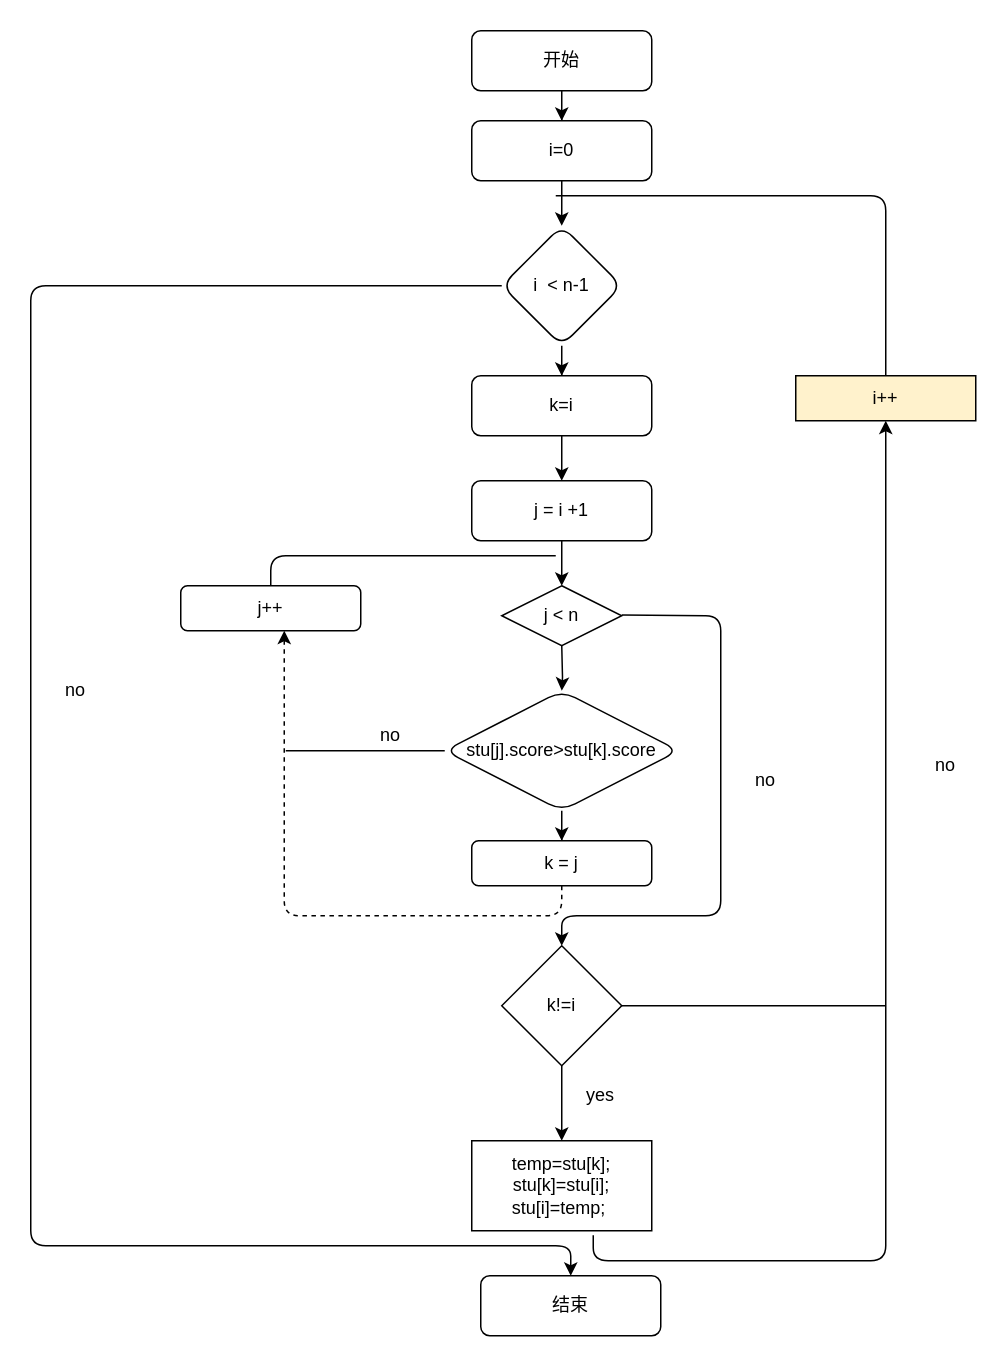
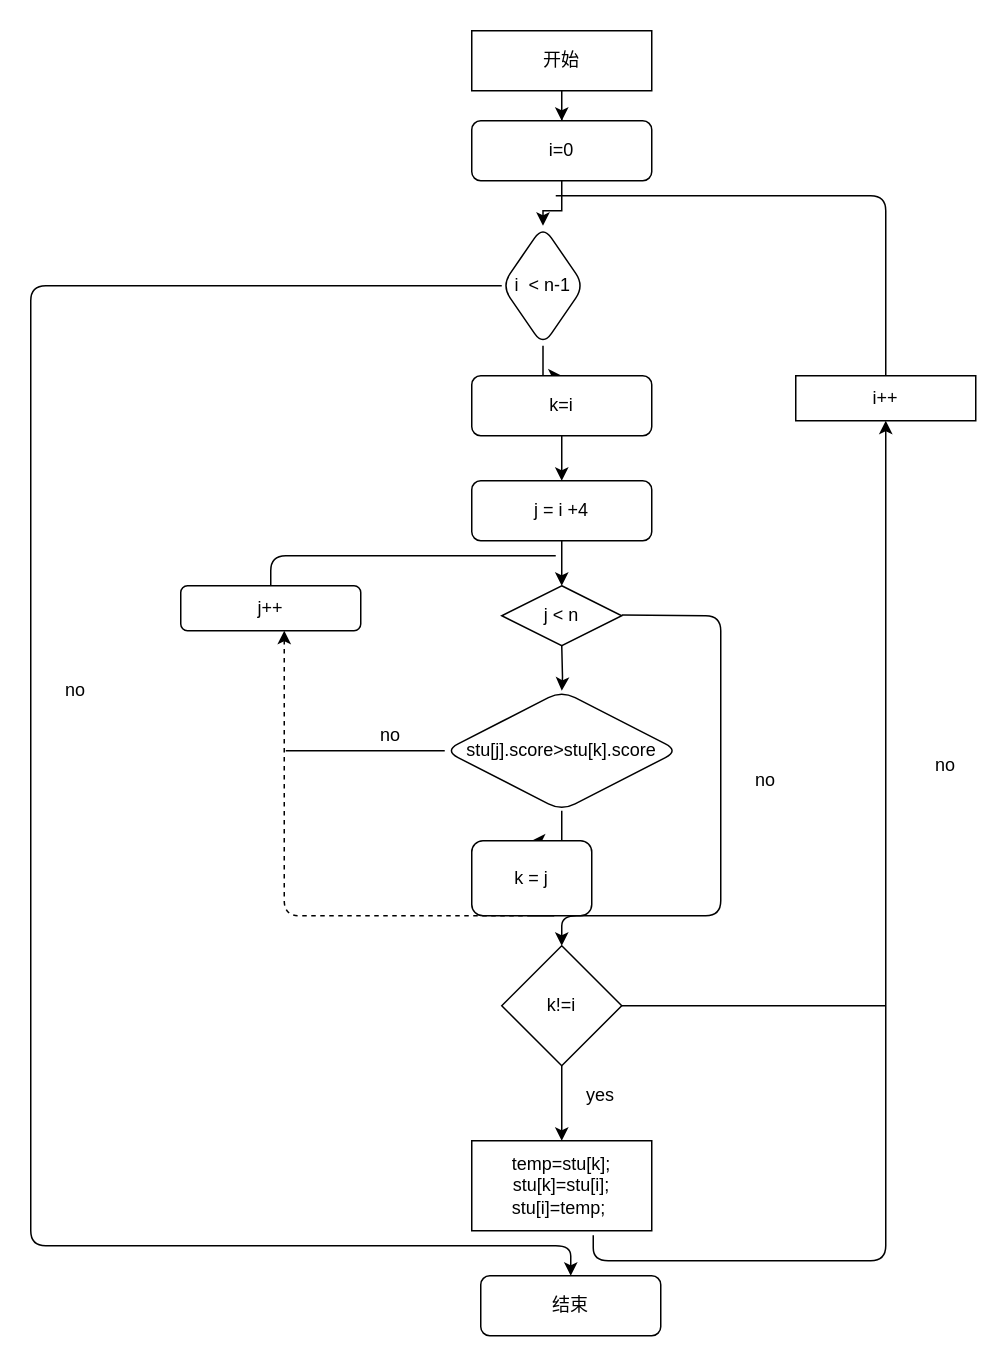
(562, 61) -> (562, 61)
(562, 286) -> (543, 286)
(886, 398) -> (886, 398)
(562, 511) -> (562, 511)
(562, 863) -> (532, 878)
